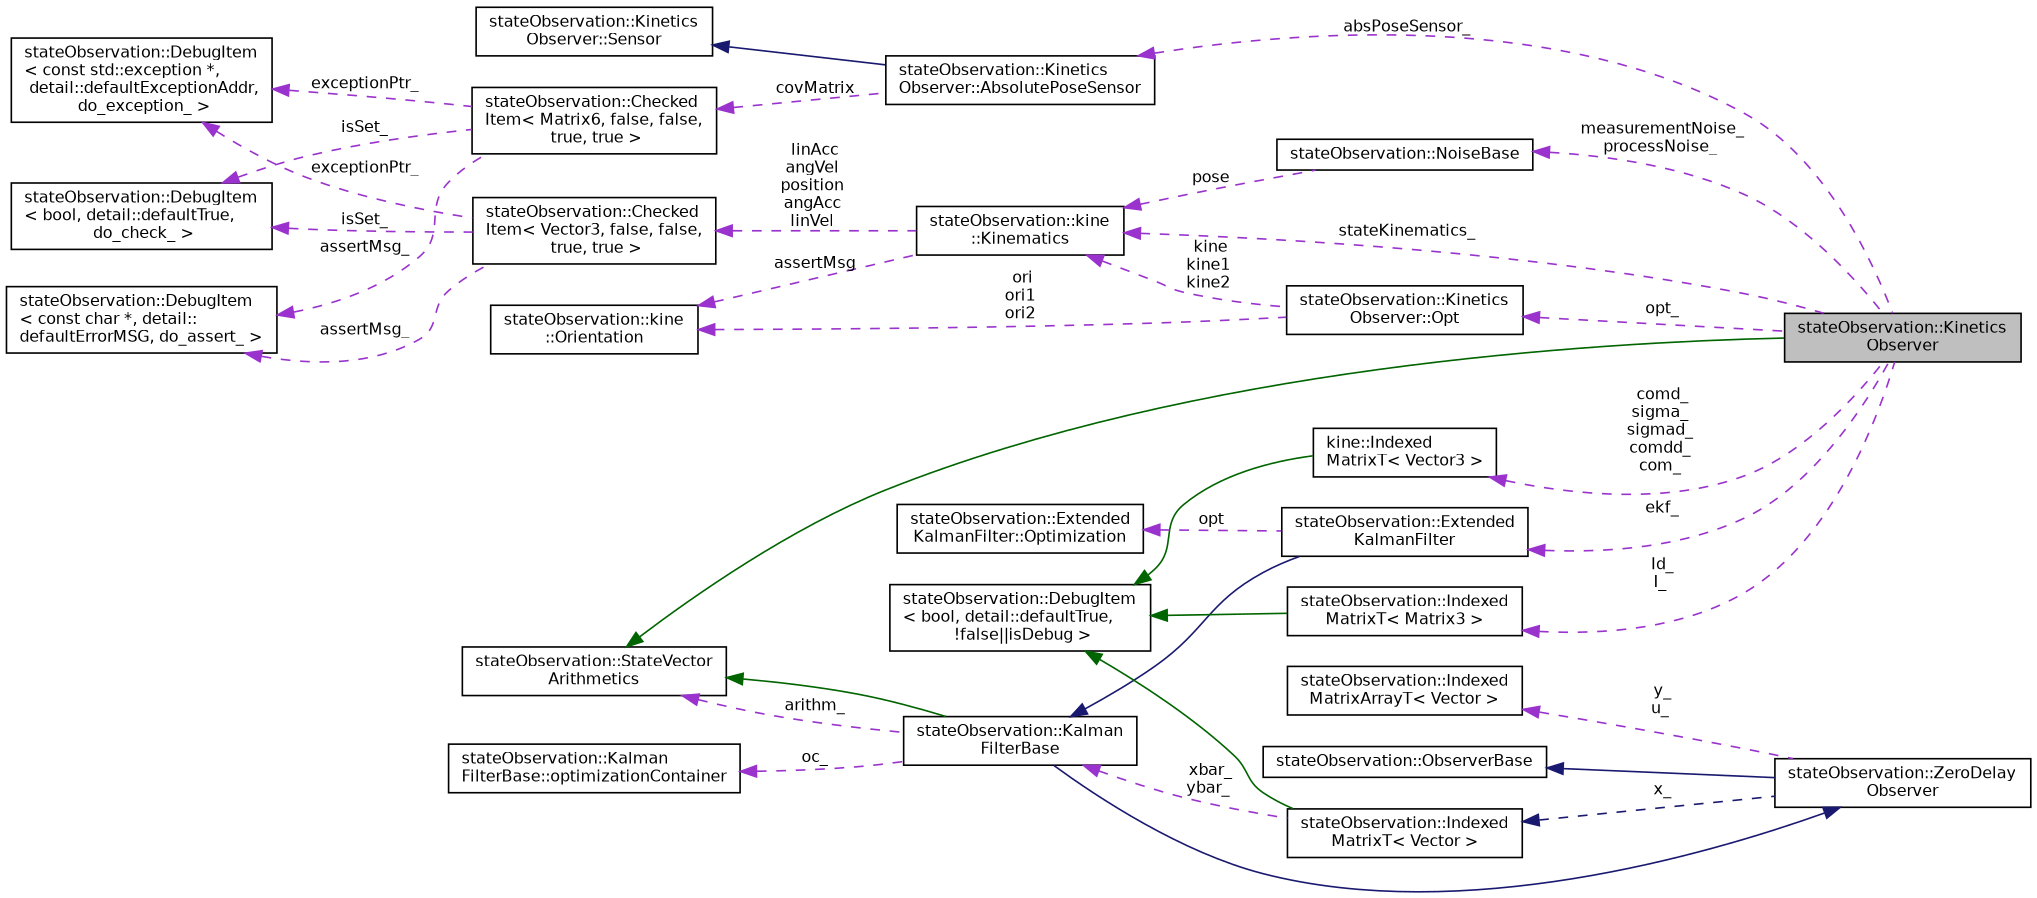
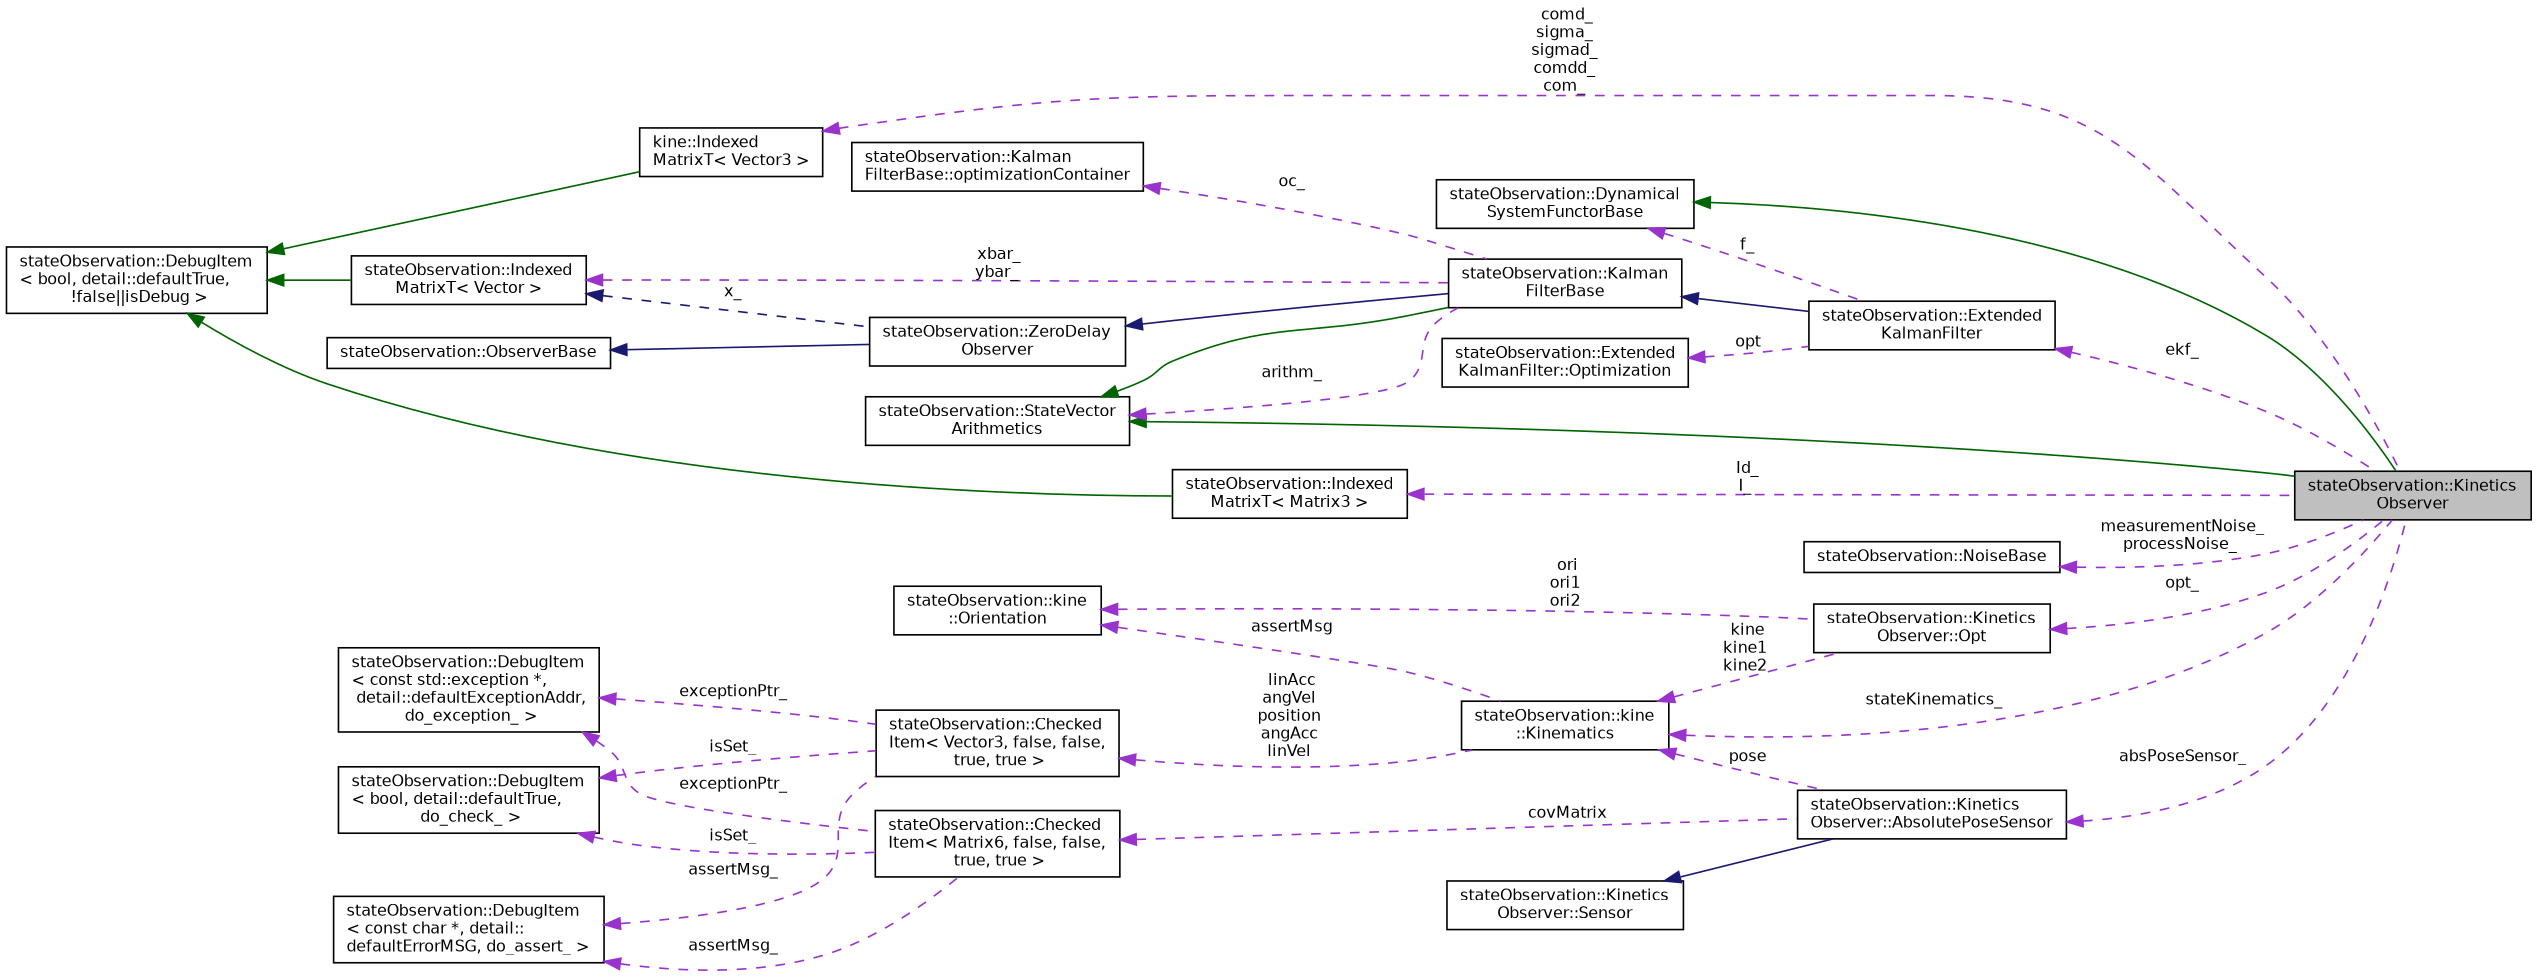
(1228, 187) -> (1750, 772)
none -> (1565, 204)
(1405, 691) -> none
(1192, 800) -> (1025, 281)
